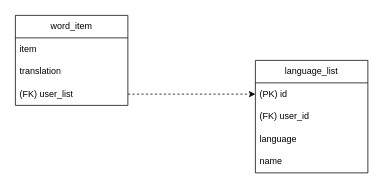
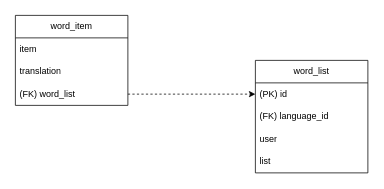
(312, 72) -> (312, 72)
(52, 94) -> (52, 94)
(288, 117) -> (297, 117)
(279, 139) -> (270, 139)
(270, 162) -> (268, 162)
